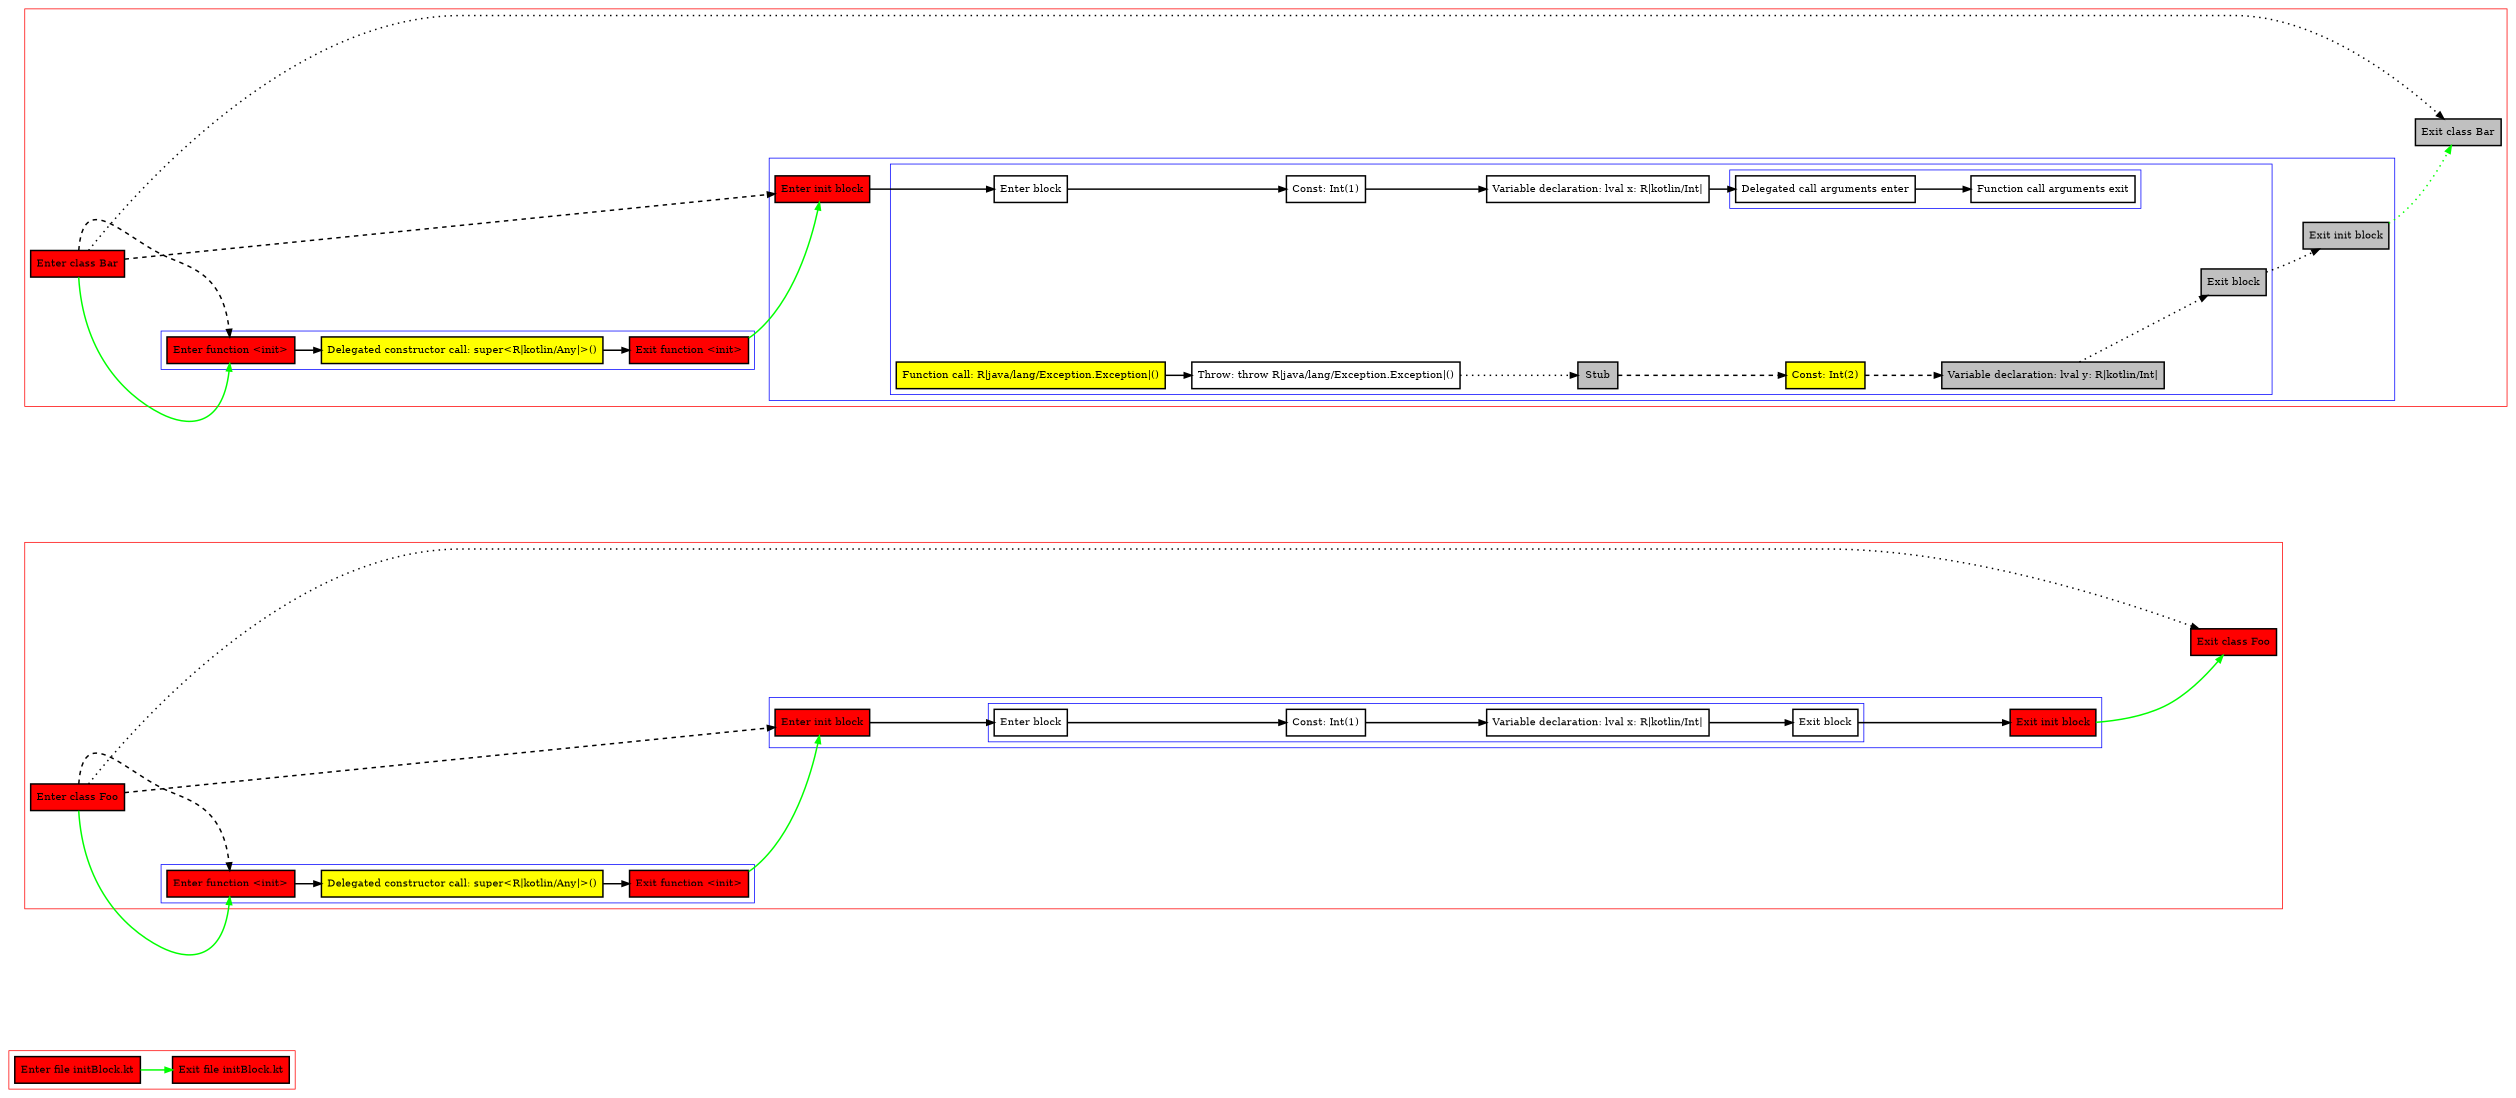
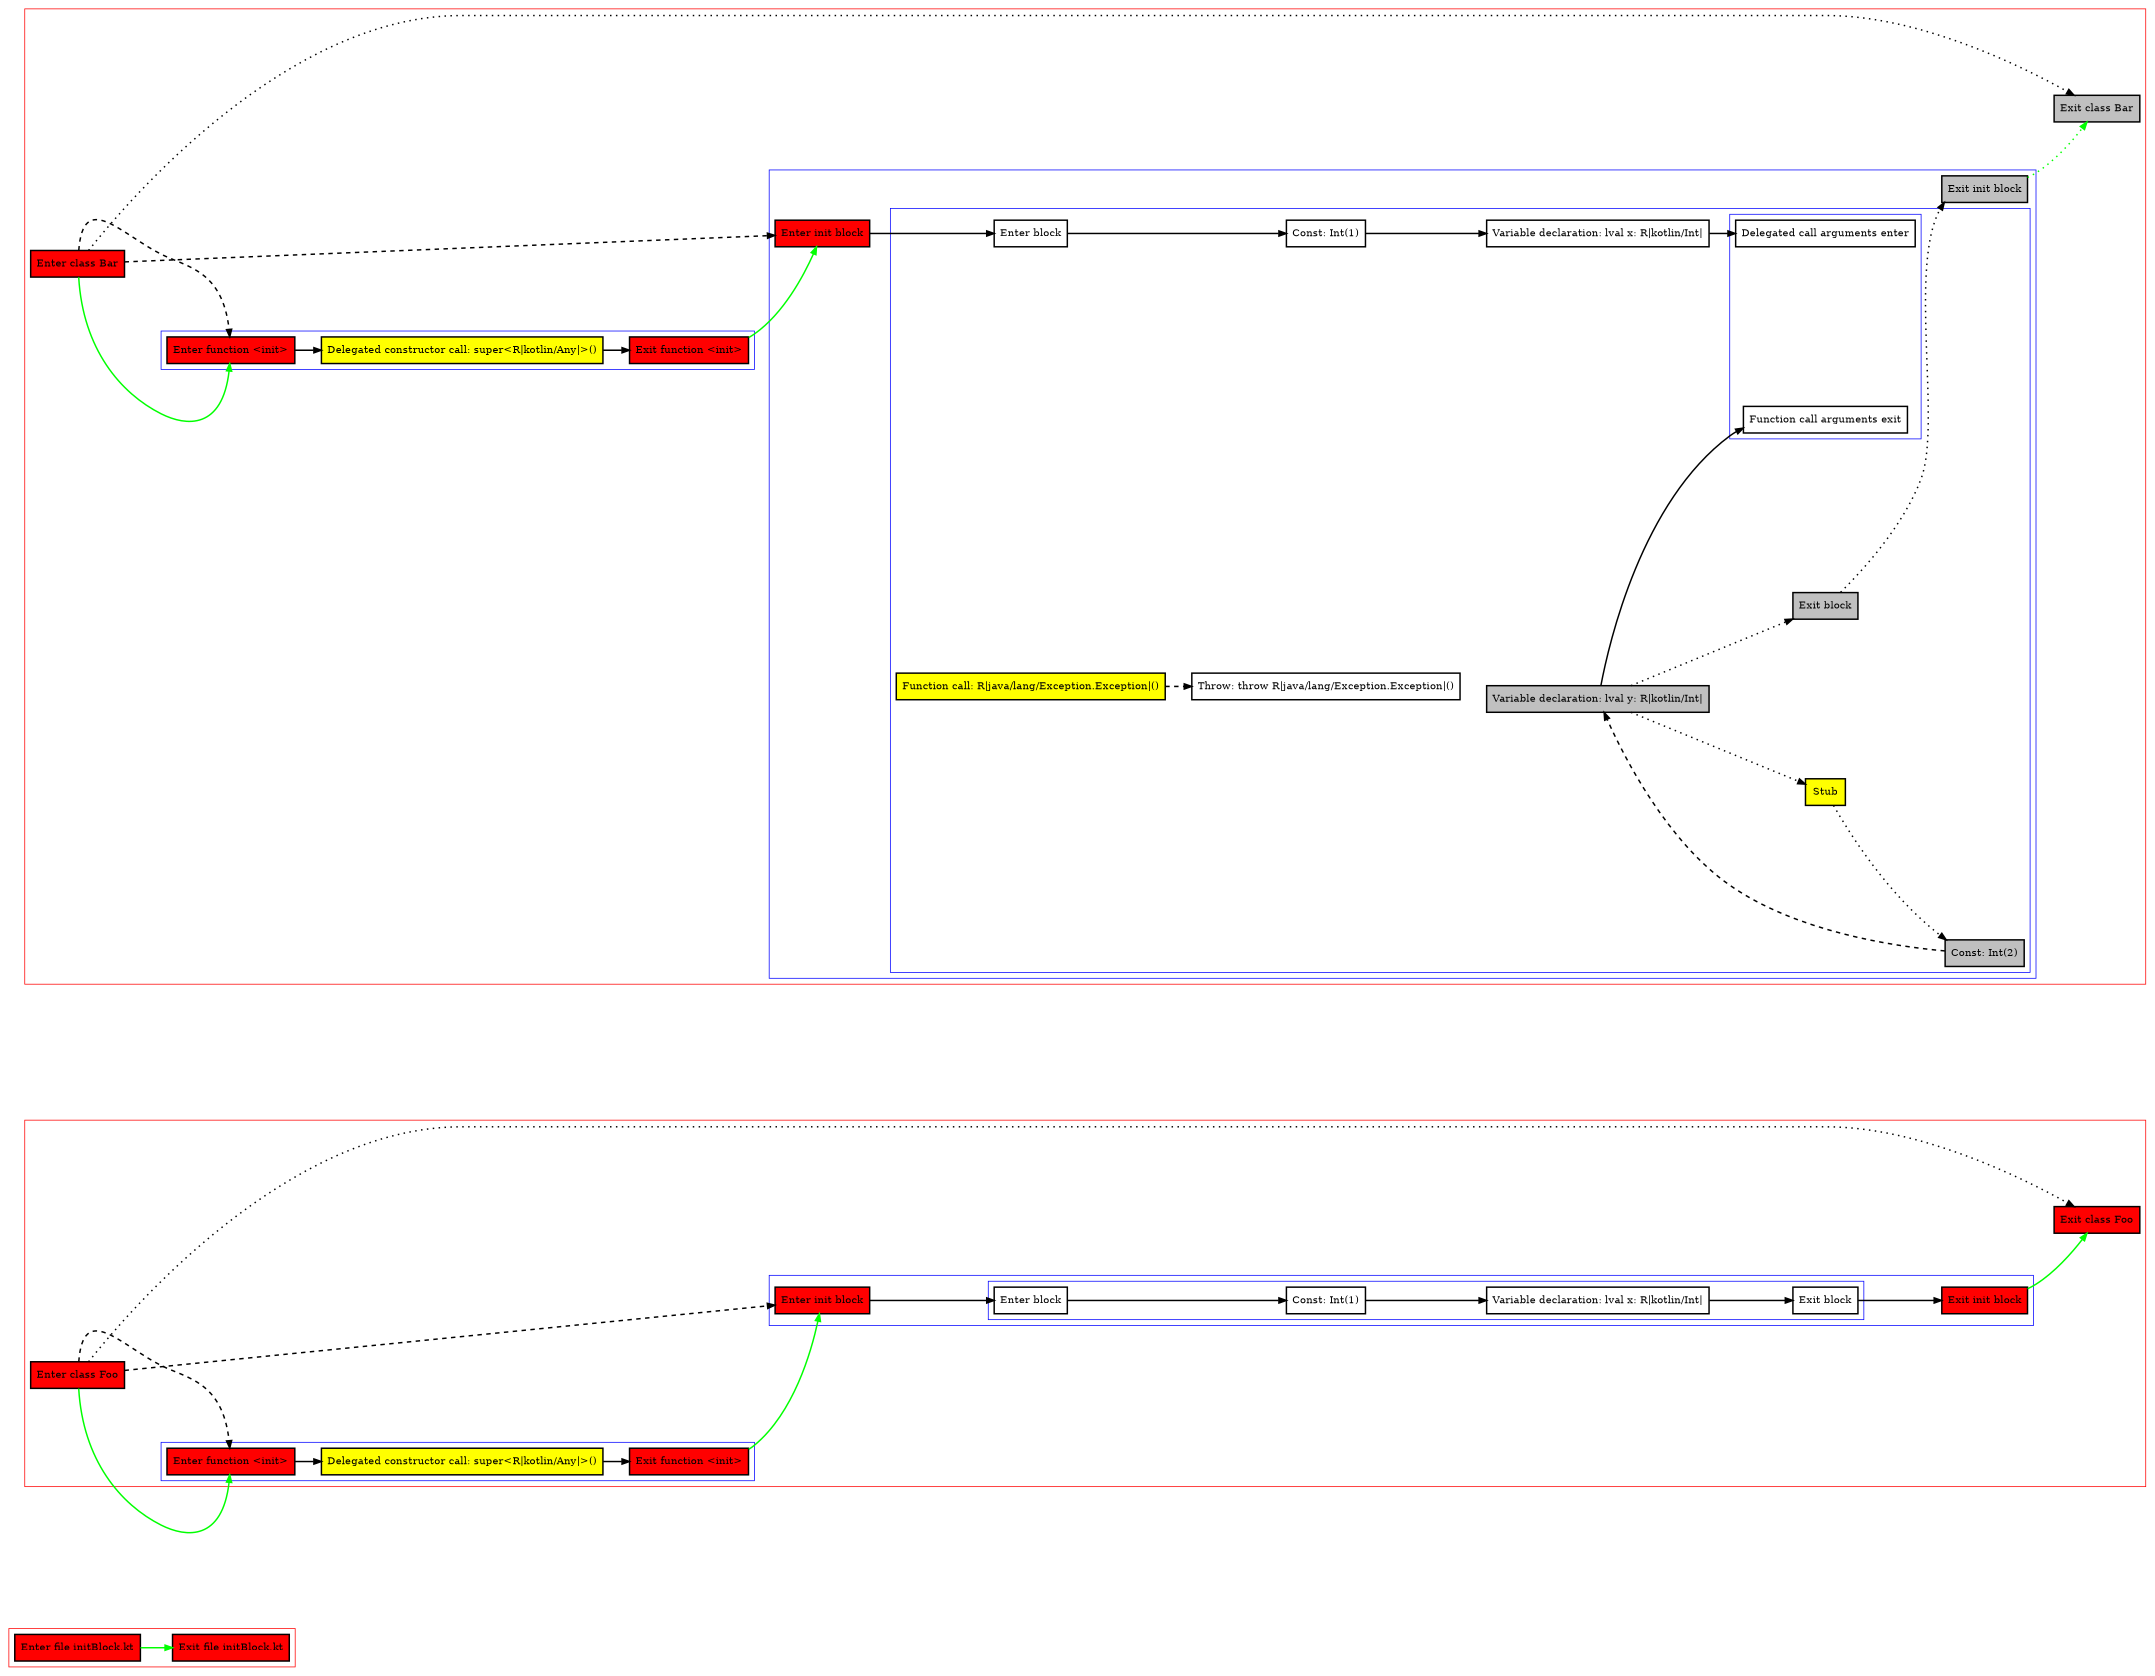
(1939, 189) -> (1646, 546)
(1175, 375) -> (1175, 686)
(1515, 375) -> (1715, 747)
(1598, 375) -> (1825, 792)
(1698, 375) -> (1881, 875)
(1825, 375) -> (1985, 953)
